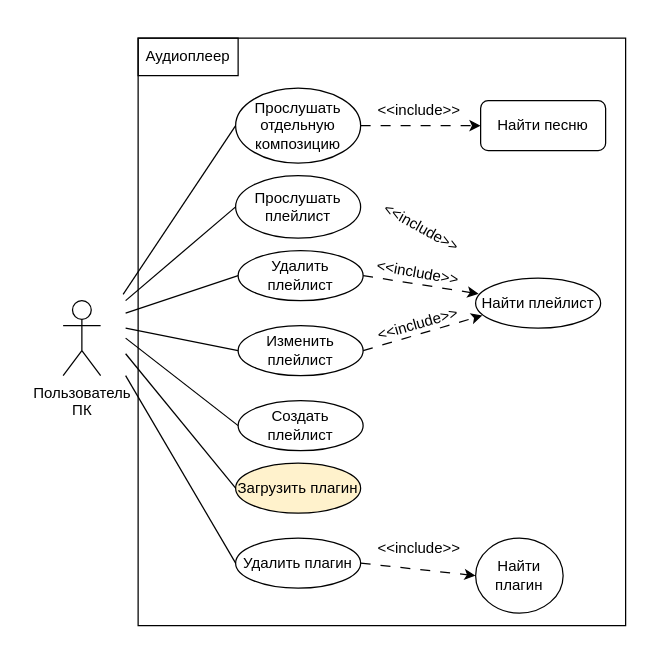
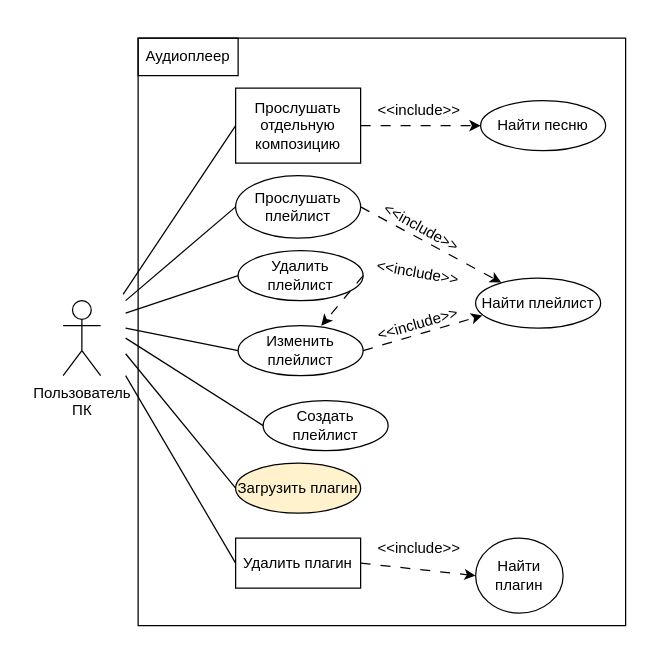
(298, 126) -> (298, 126)
(543, 126) -> (543, 126)
none -> (429, 244)
(388, 280) -> (339, 305)
(301, 426) -> (326, 426)
(298, 563) -> (298, 563)
